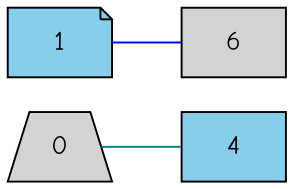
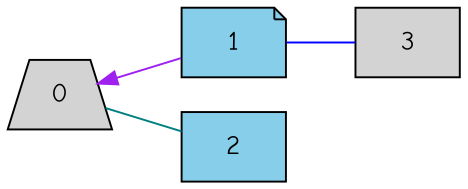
(234, 43) -> (408, 43)
none -> (149, 68)
(234, 147) -> (234, 147)
